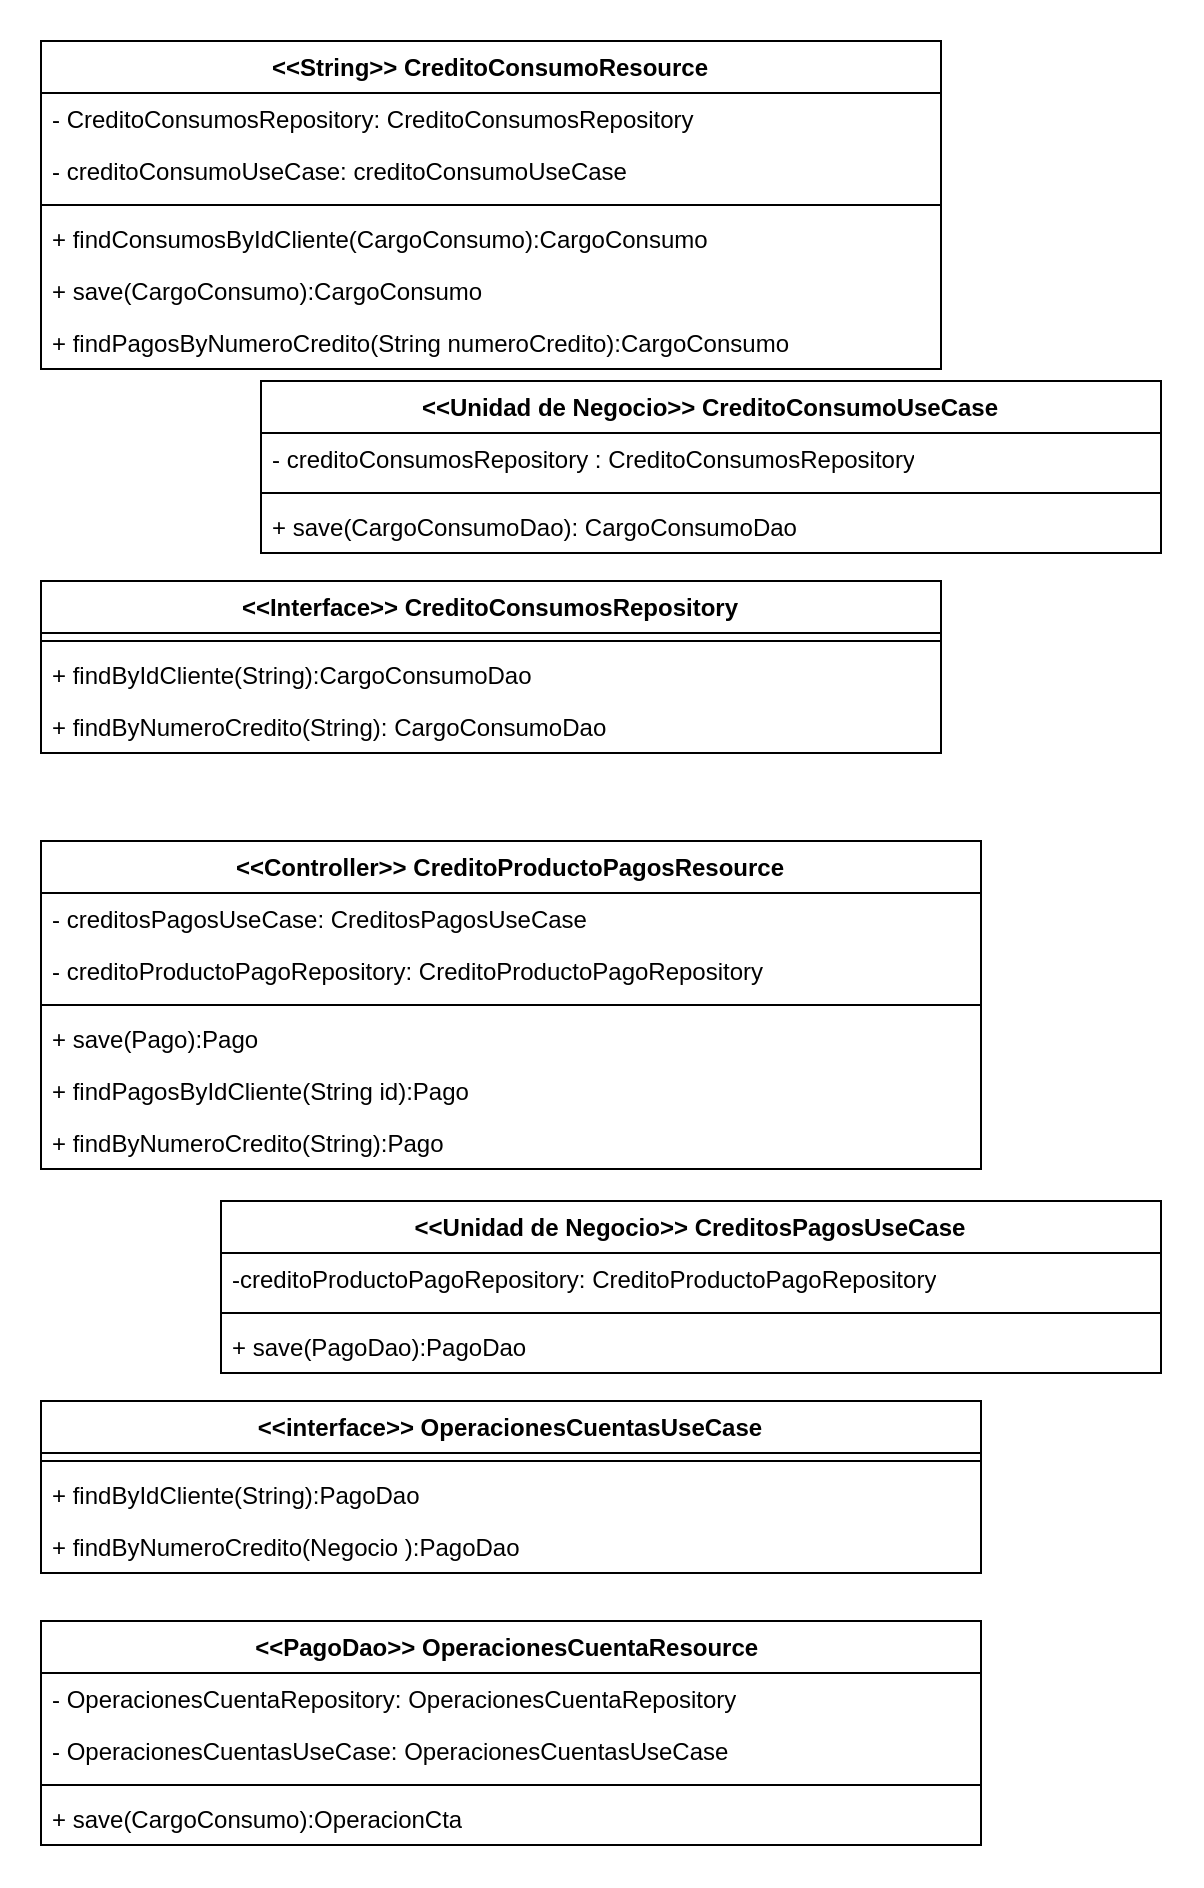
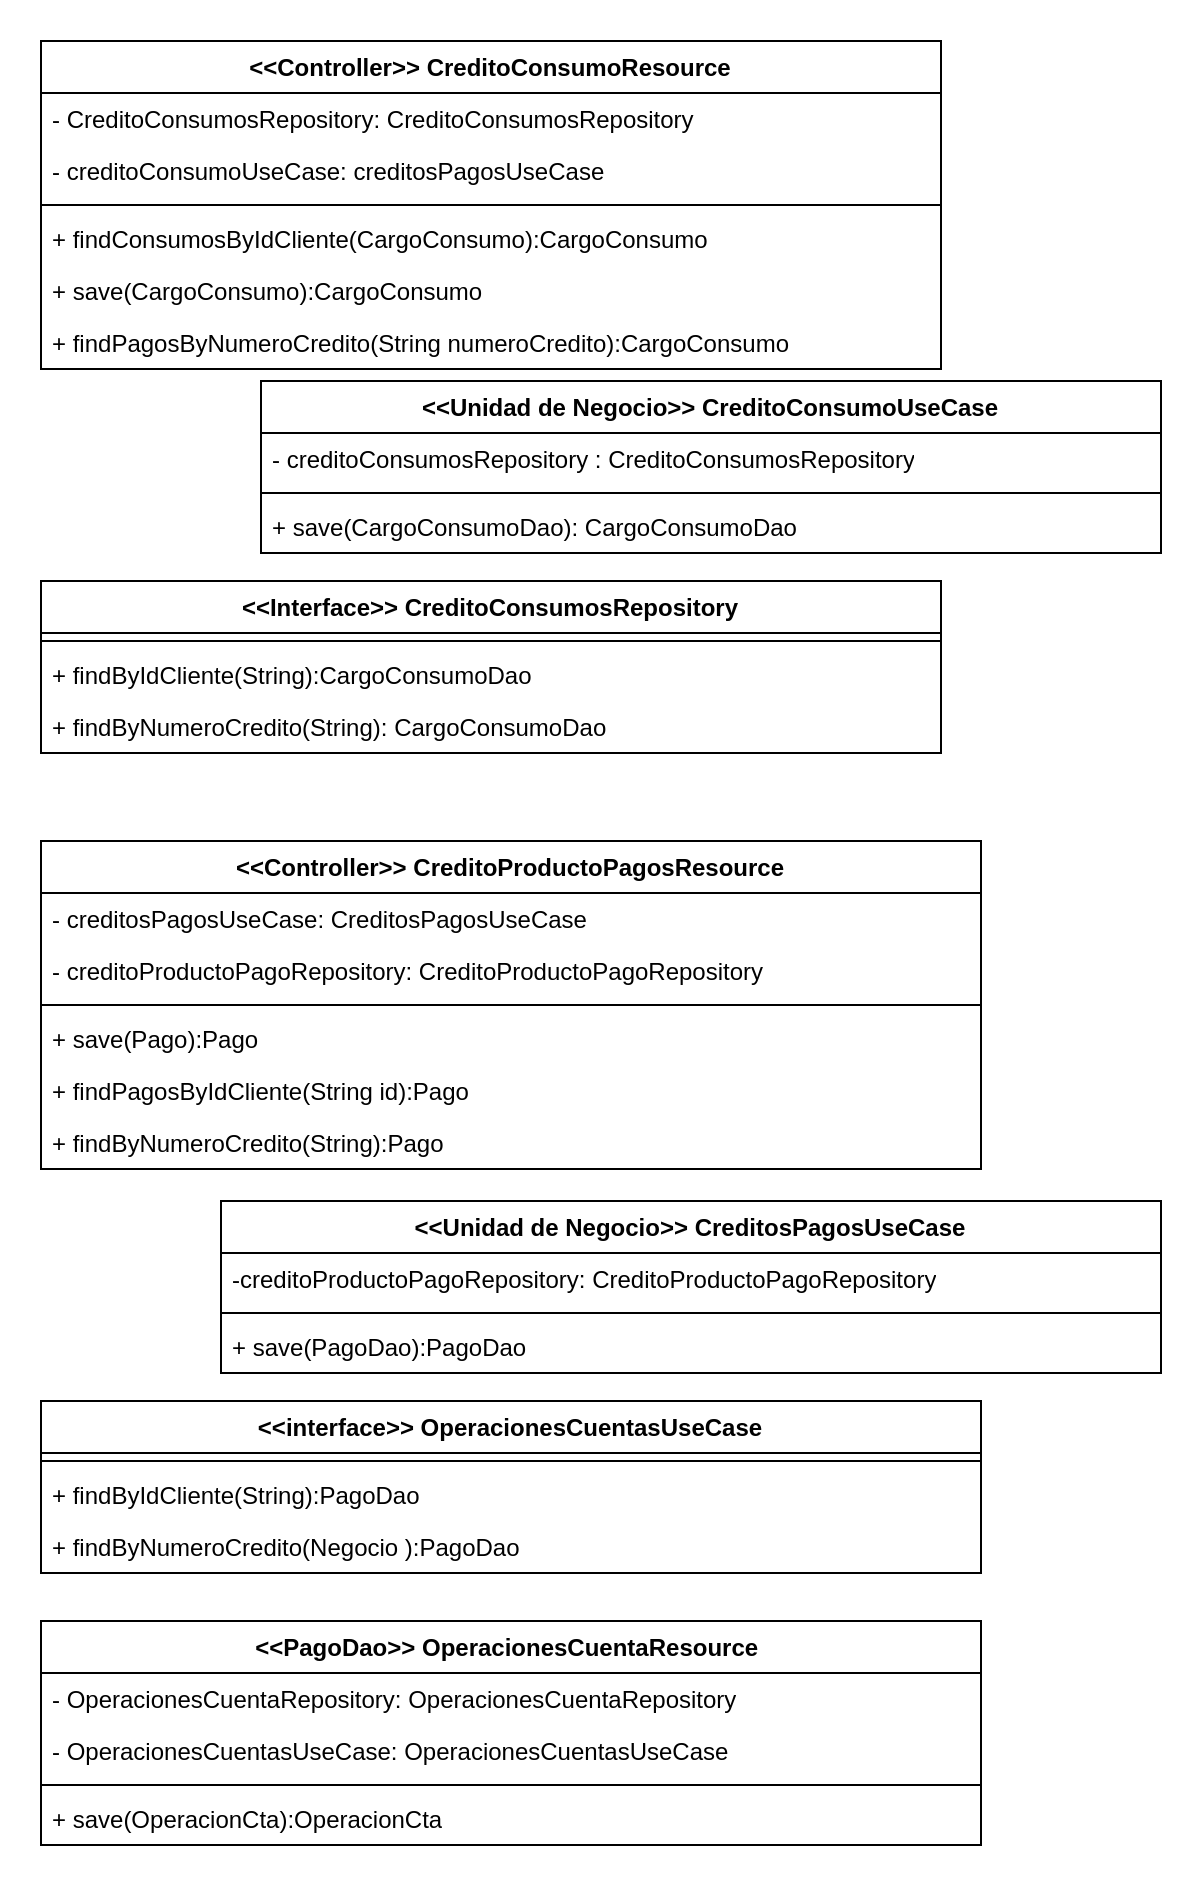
(491, 69) -> (491, 69)
(353, 173) -> (346, 173)
(269, 1821) -> (265, 1821)
